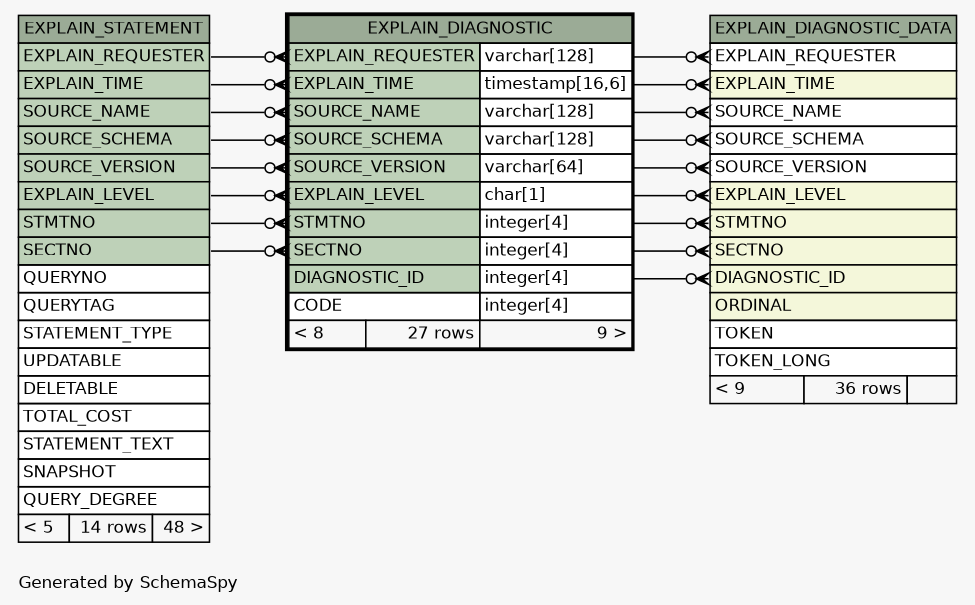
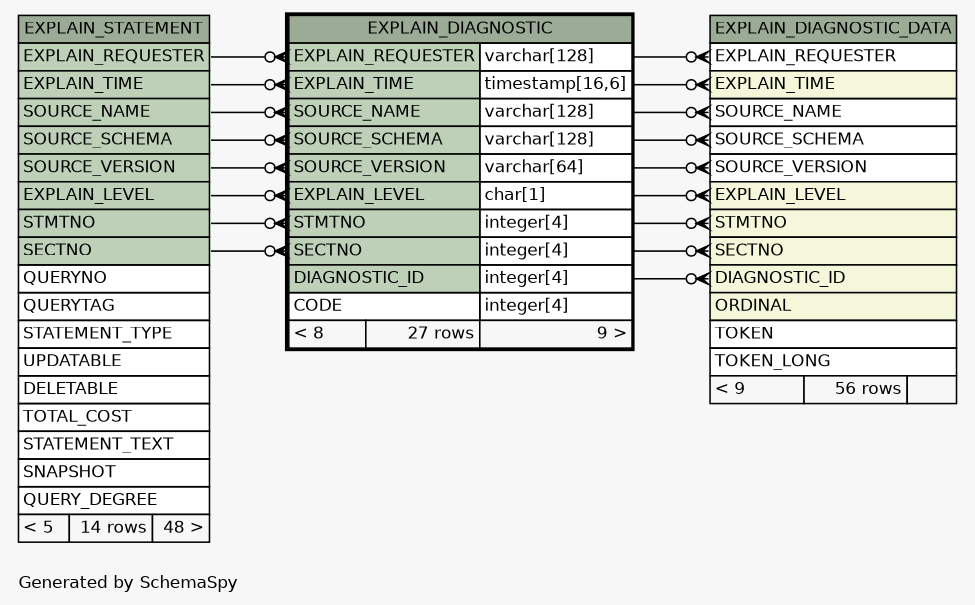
(869, 389) -> (869, 389)
